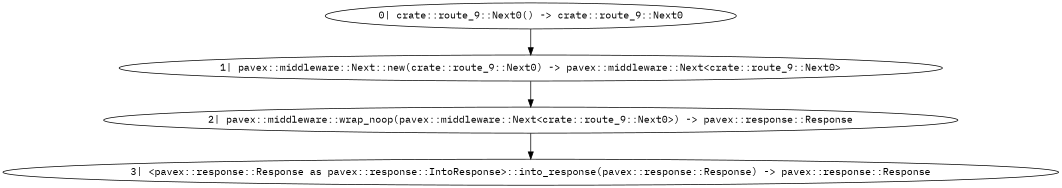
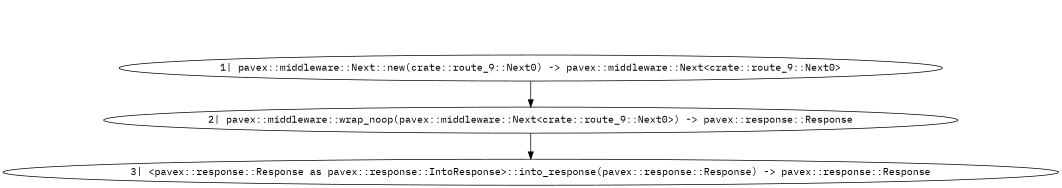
(531, 16) -> none
